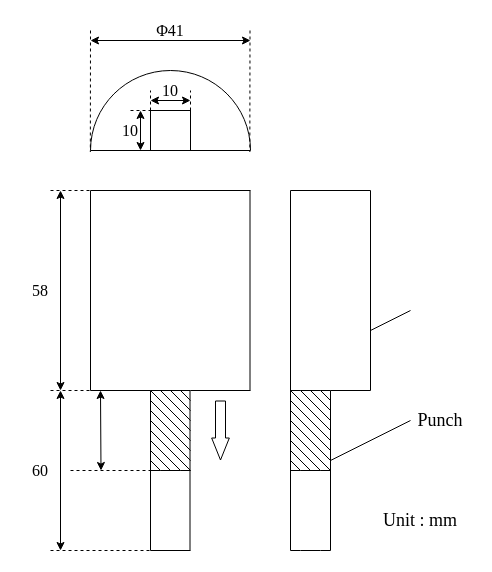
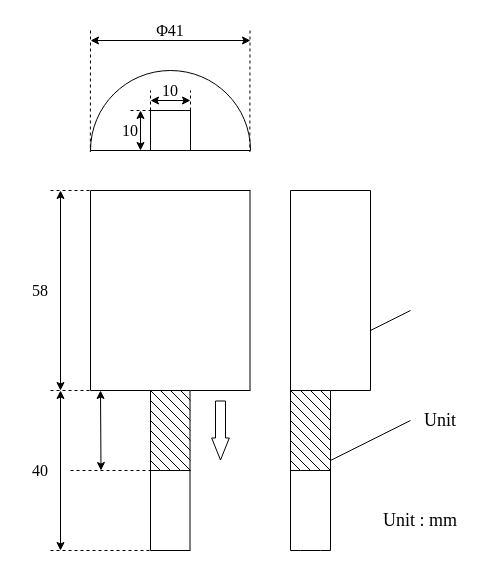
(441, 421) -> (441, 421)
(41, 471) -> (41, 471)
